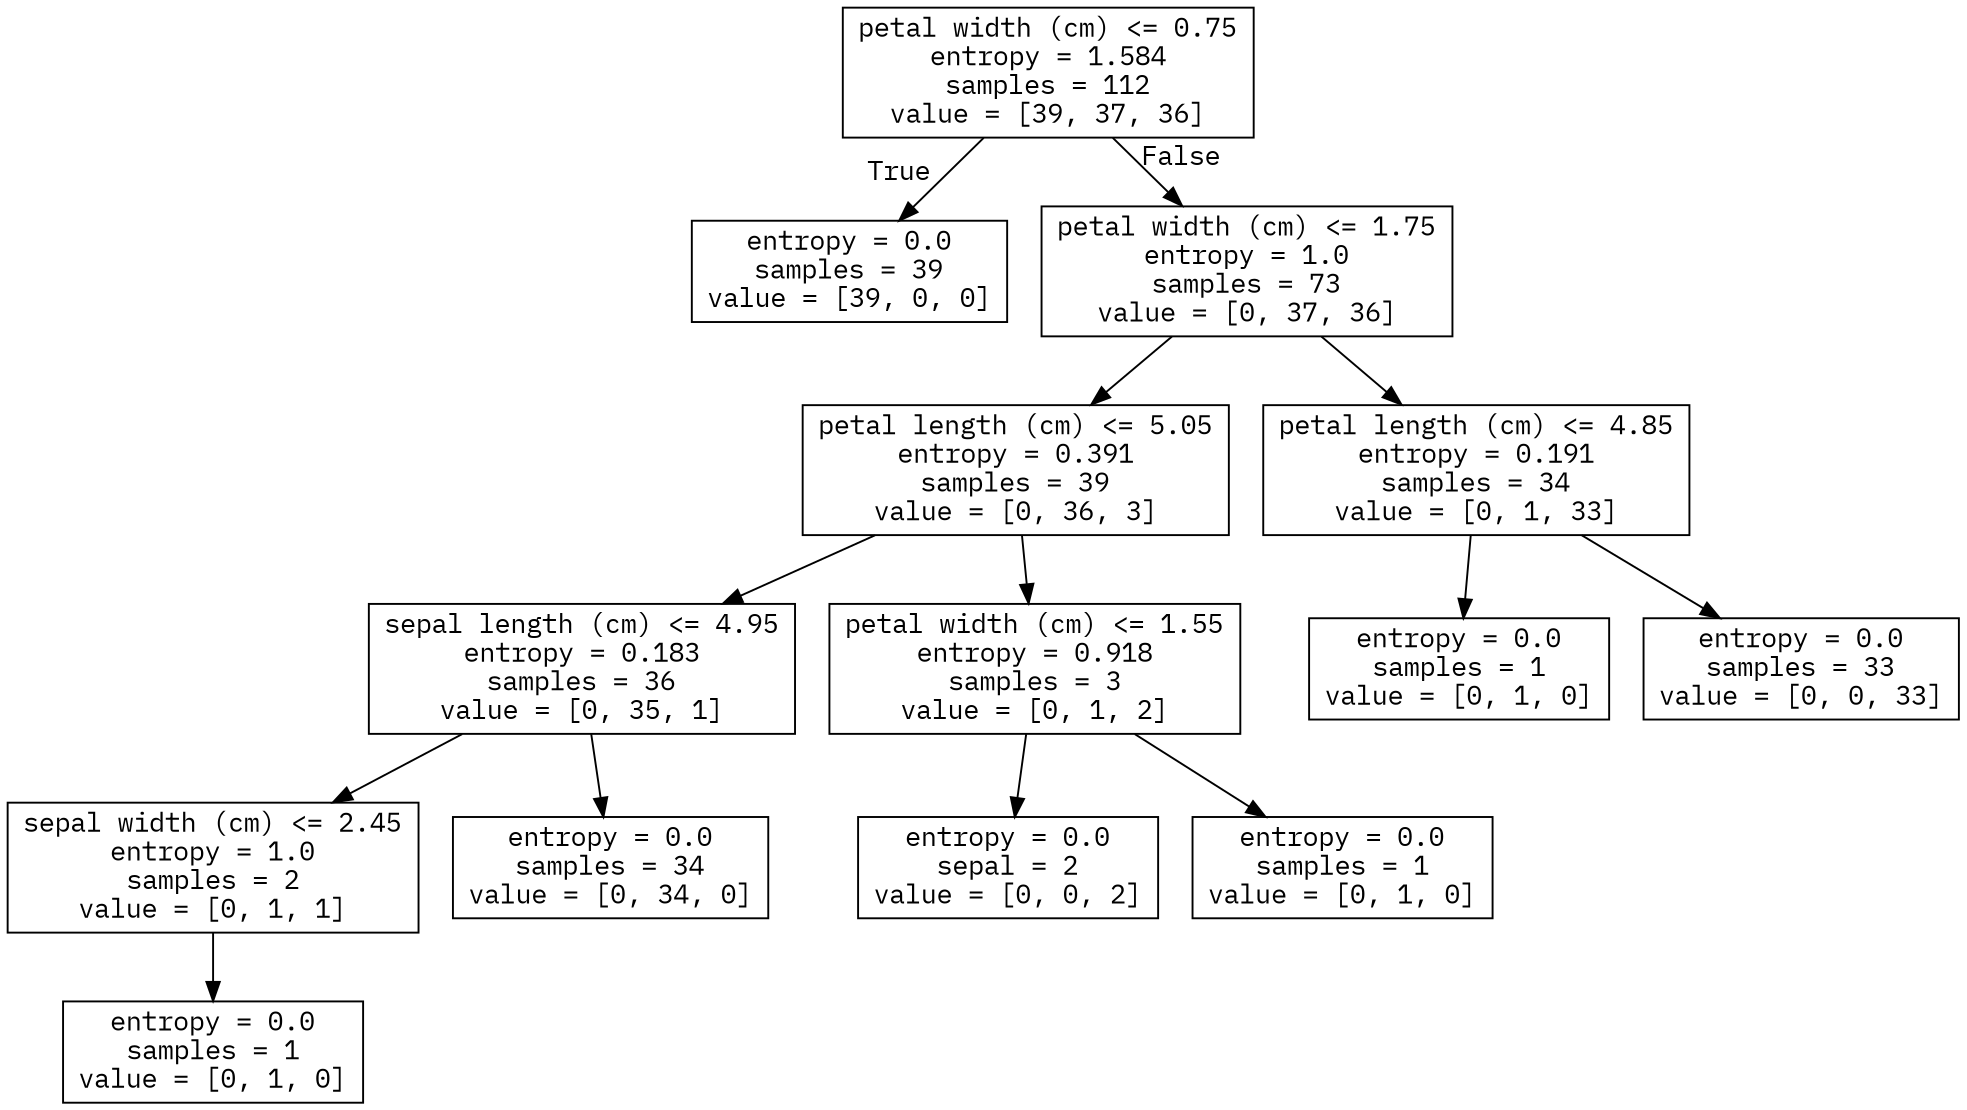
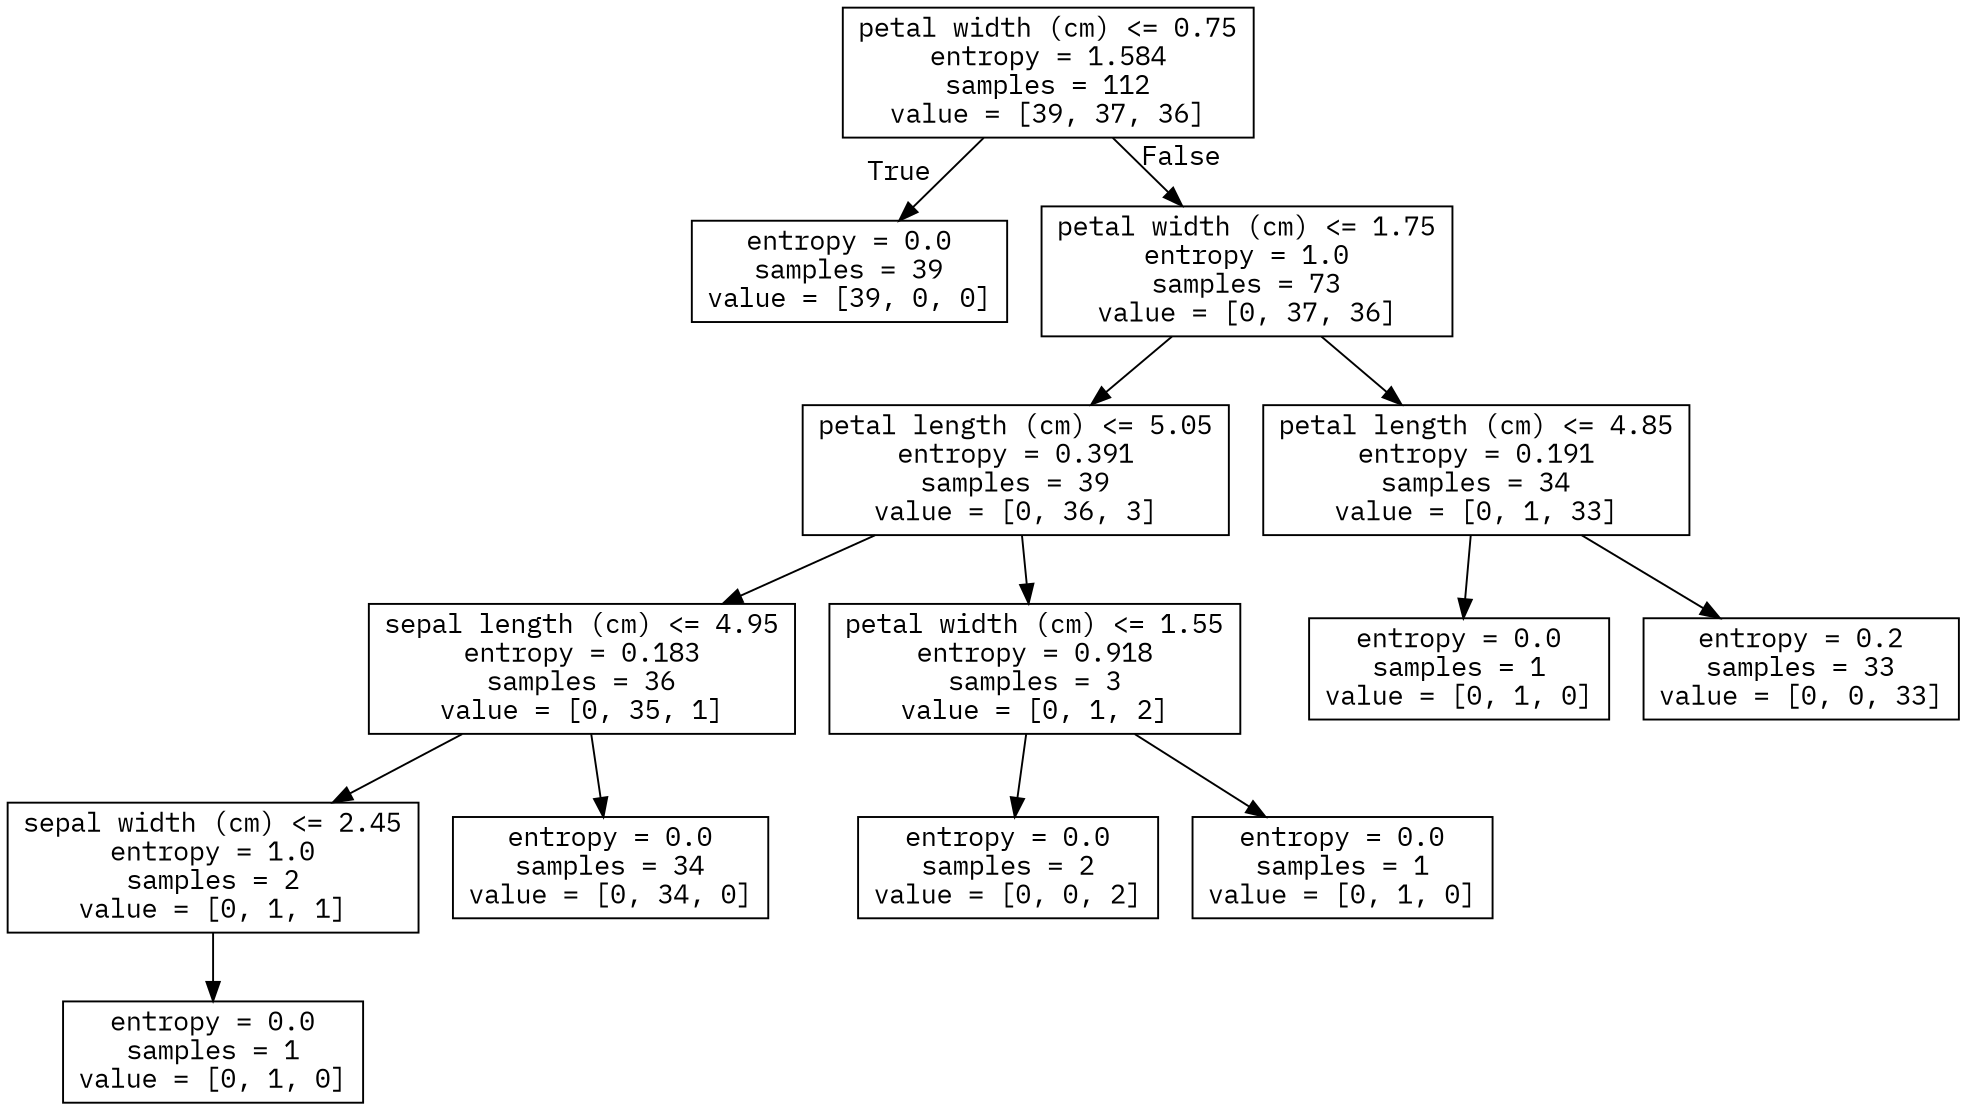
(1801, 669) -> (1801, 669)
(1008, 868) -> (1008, 868)
